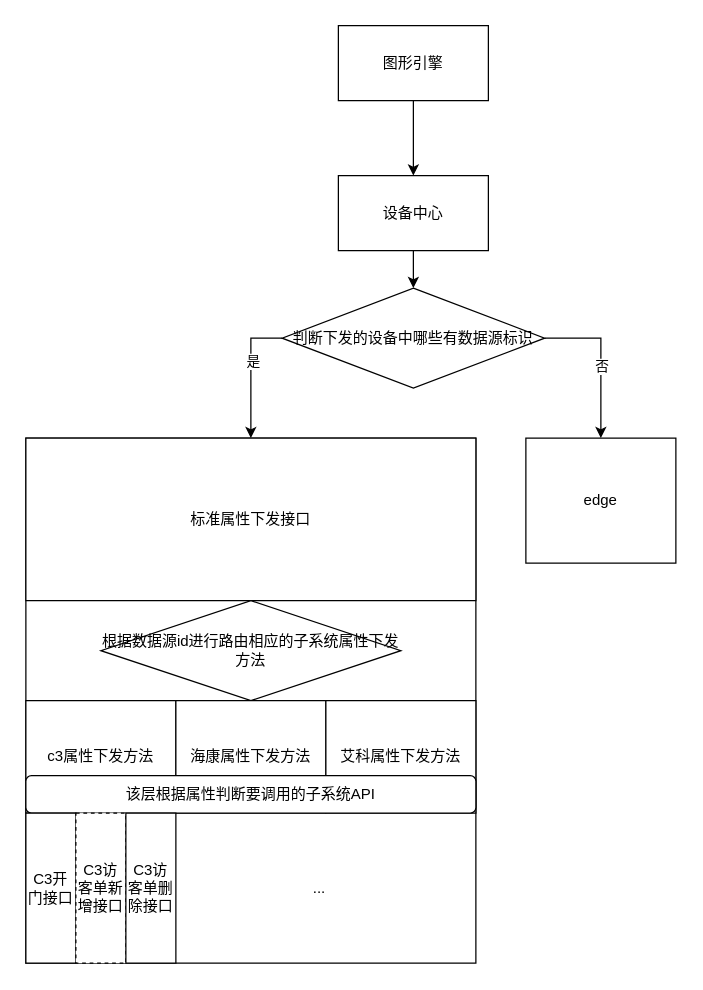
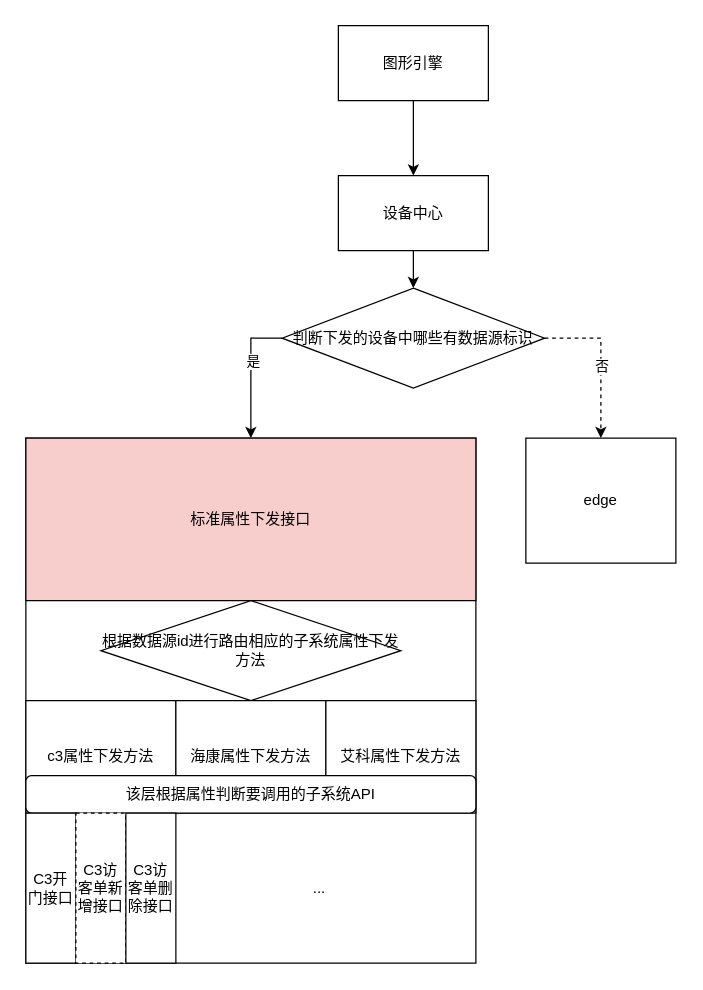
(584, 338) -> (584, 338)
(251, 519) -> (251, 519)
